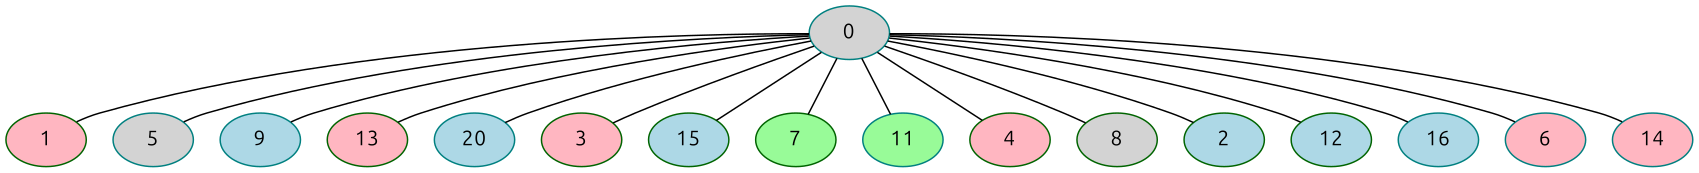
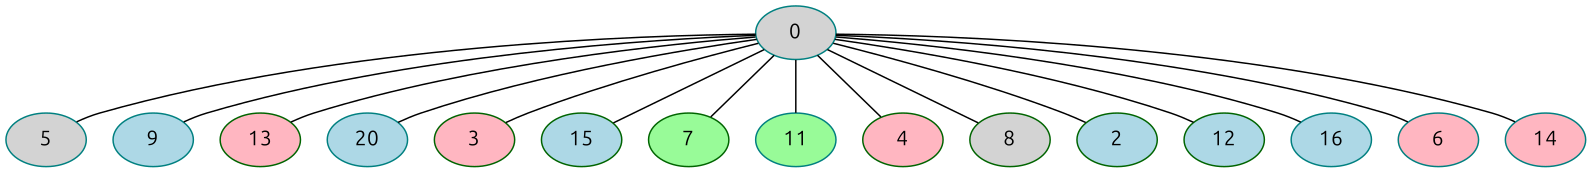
(46, 140) -> none
